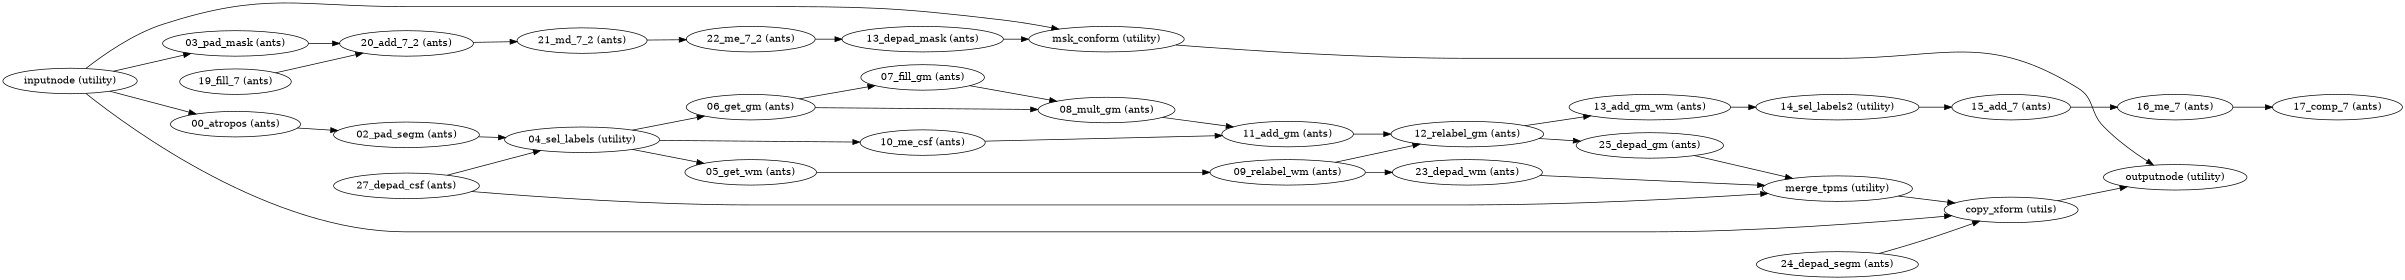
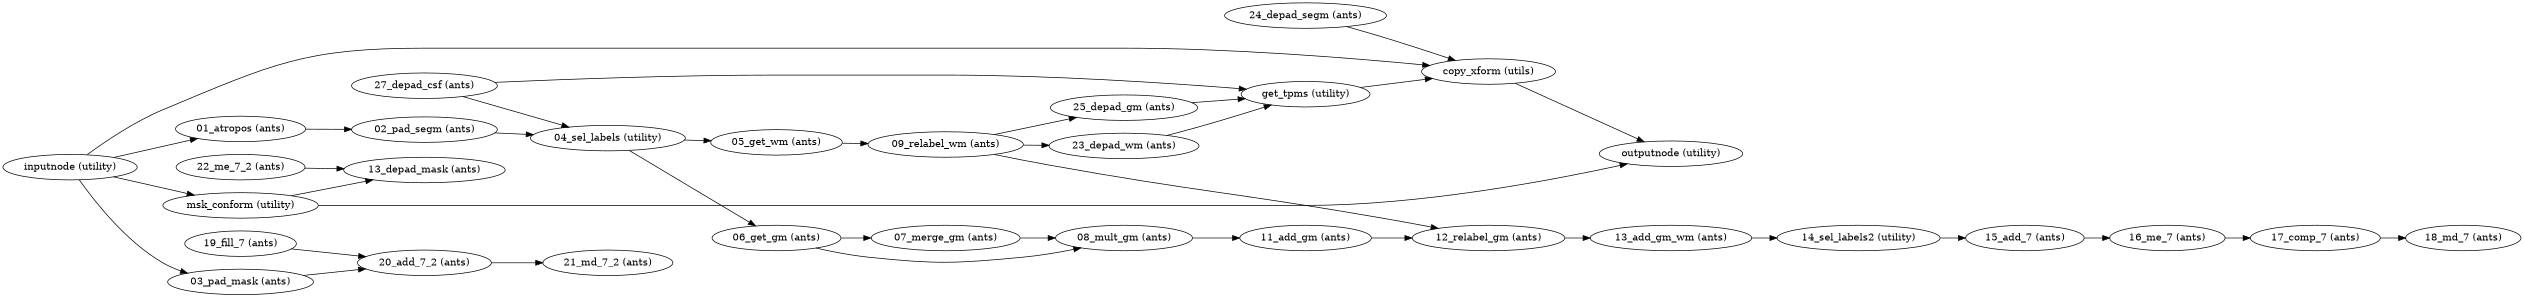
(1012, 39) -> (329, 188)
(663, 40) -> none
(923, 77) -> (946, 238)
(235, 124) -> (241, 129)
(1556, 140) -> (1032, 127)
(923, 143) -> none
(1837, 189) -> (1306, 94)
none -> (2463, 238)
